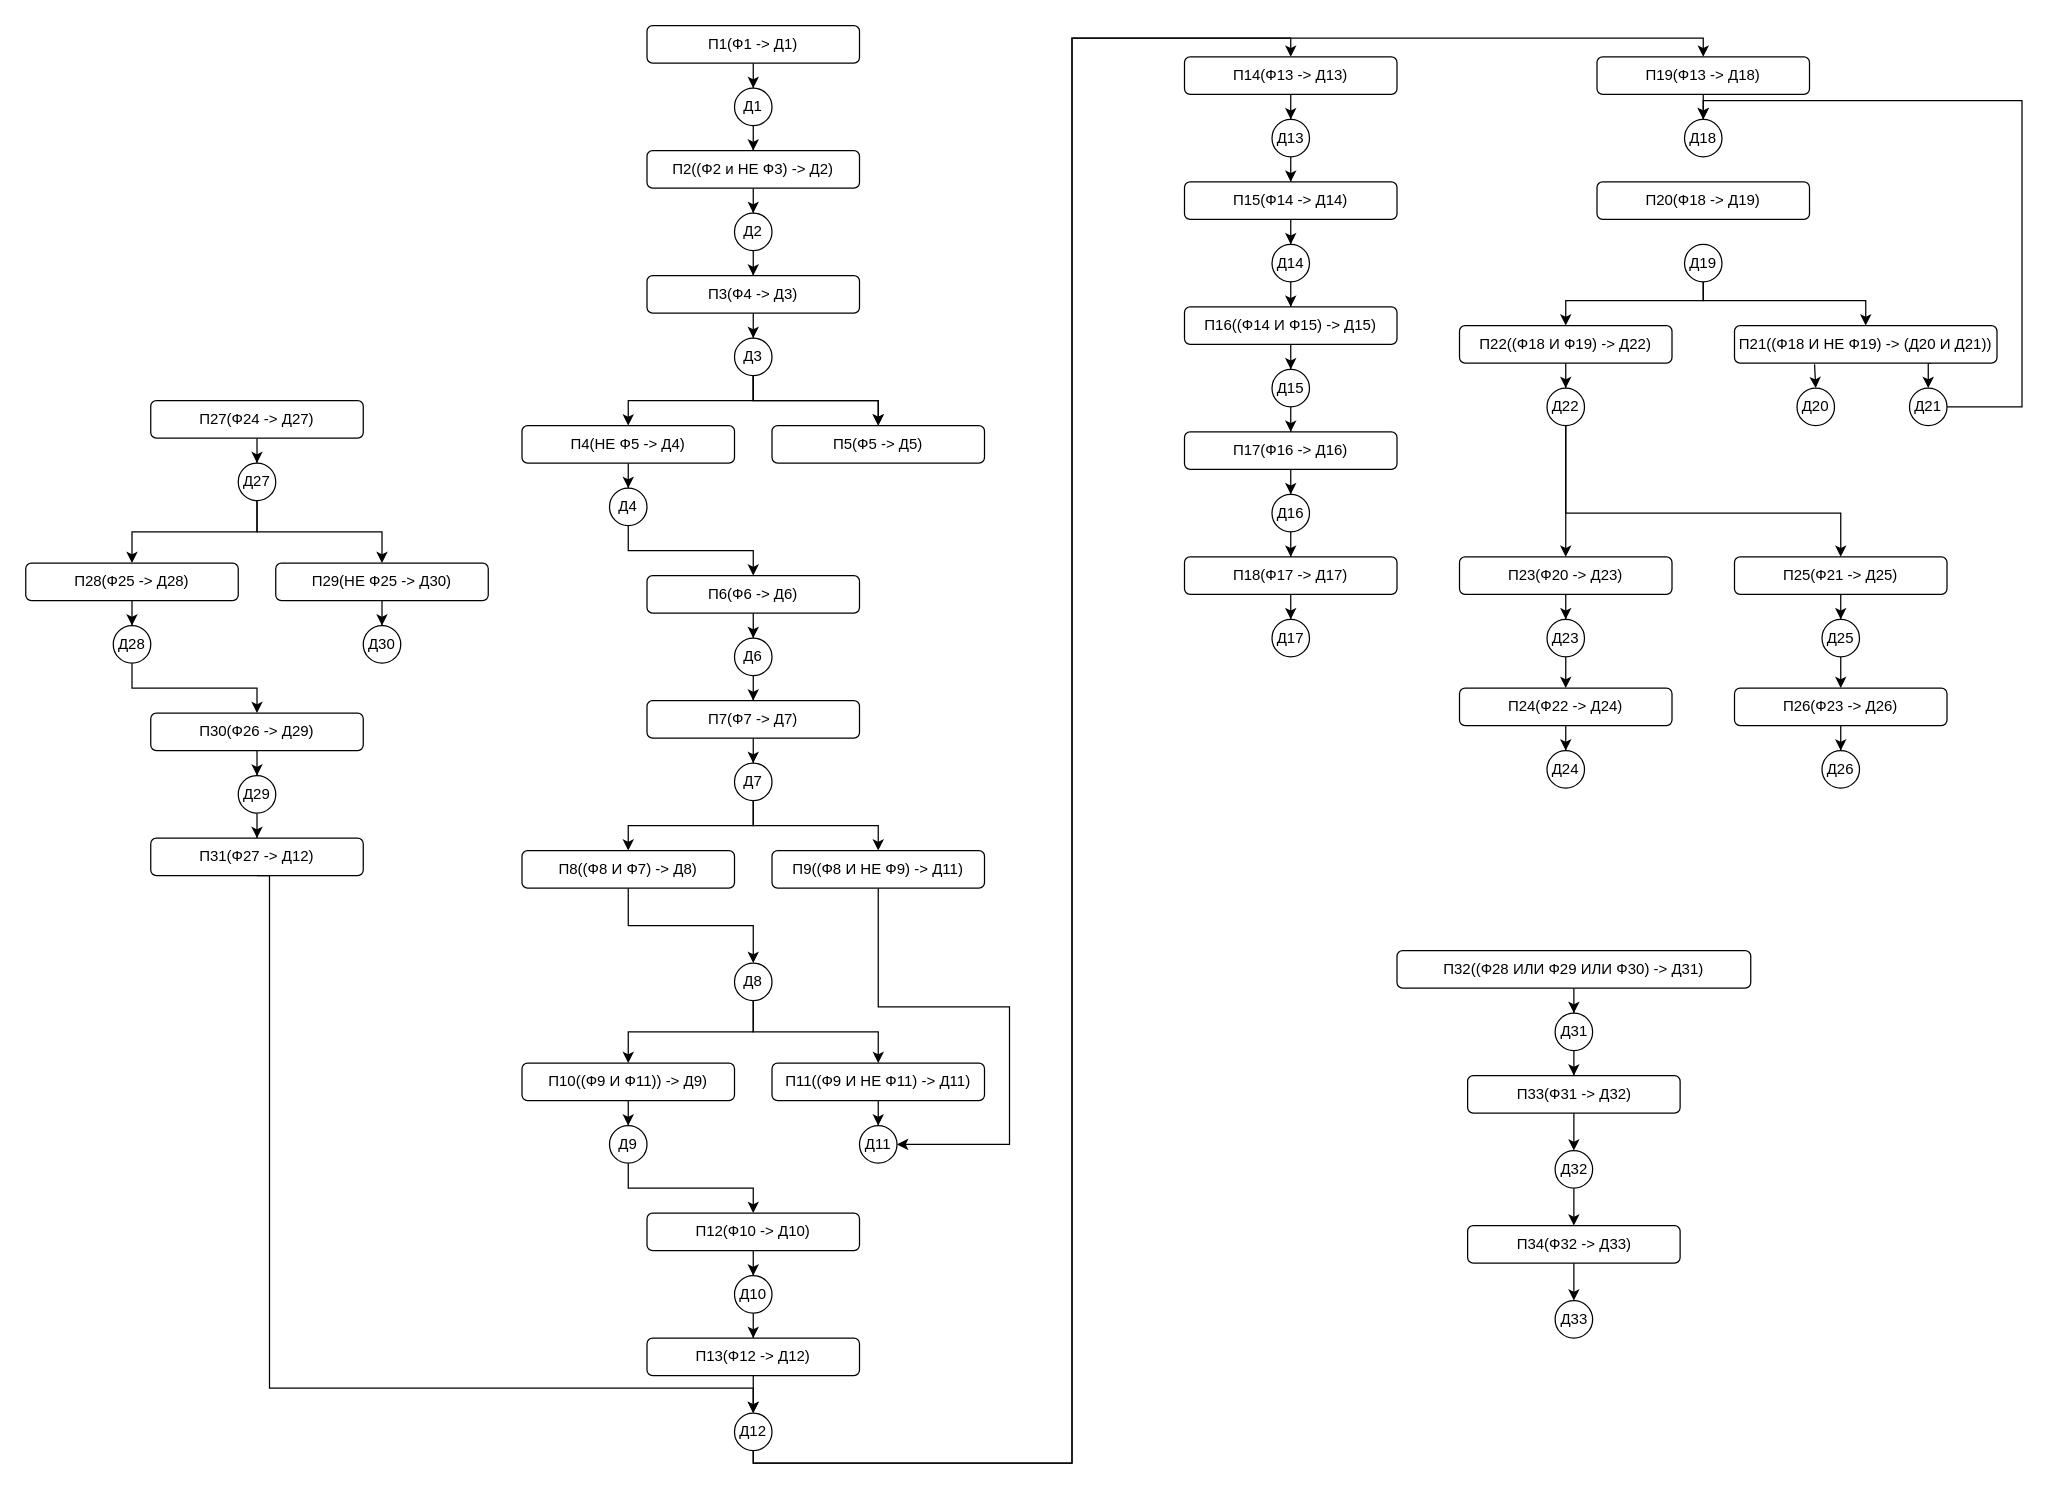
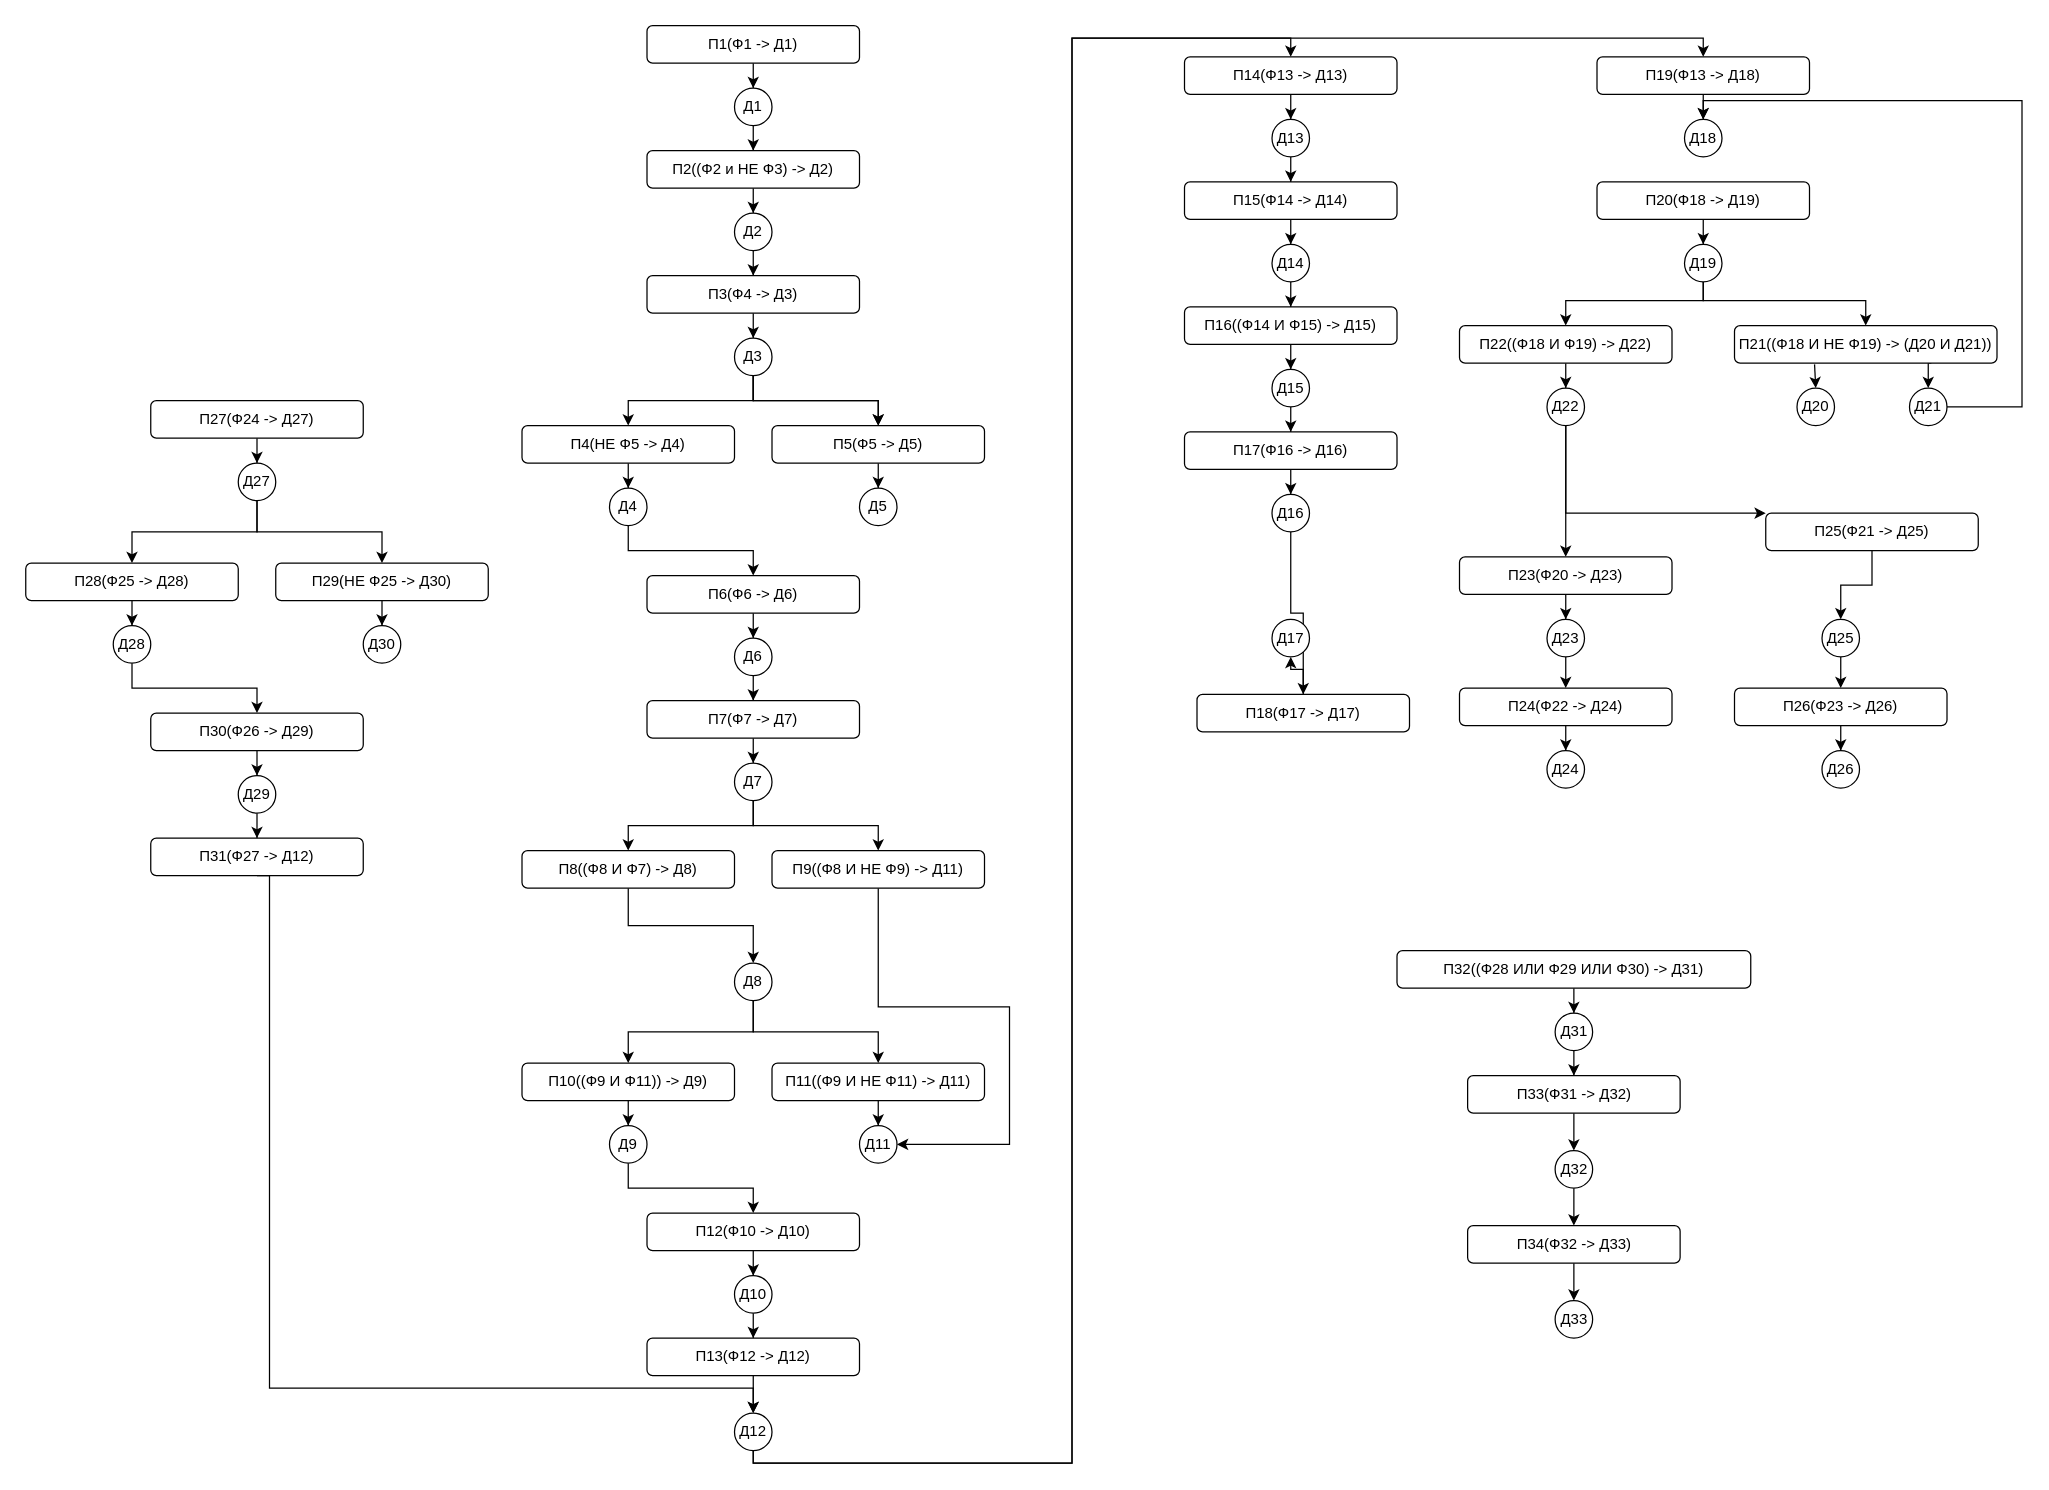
none -> (1703, 236)
none -> (878, 480)
none -> (878, 507)
(1291, 576) -> (1303, 713)
(1841, 576) -> (1872, 532)
